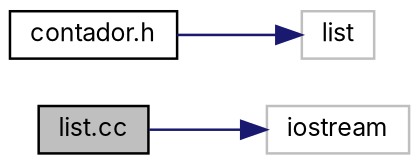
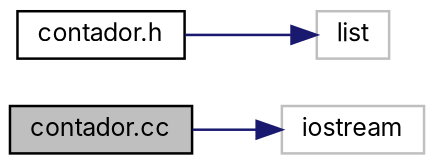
(94, 130) -> (101, 130)
